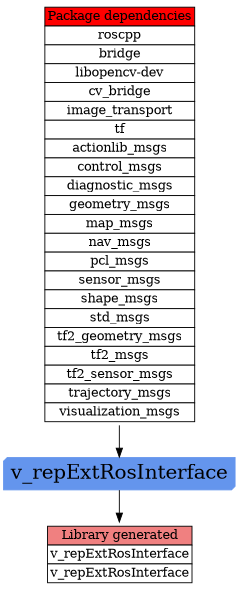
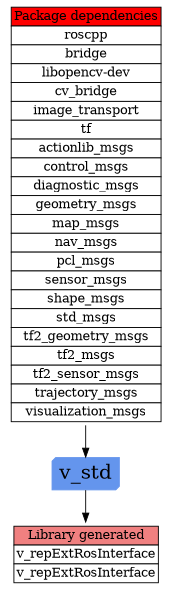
(119, 474) -> (86, 474)
